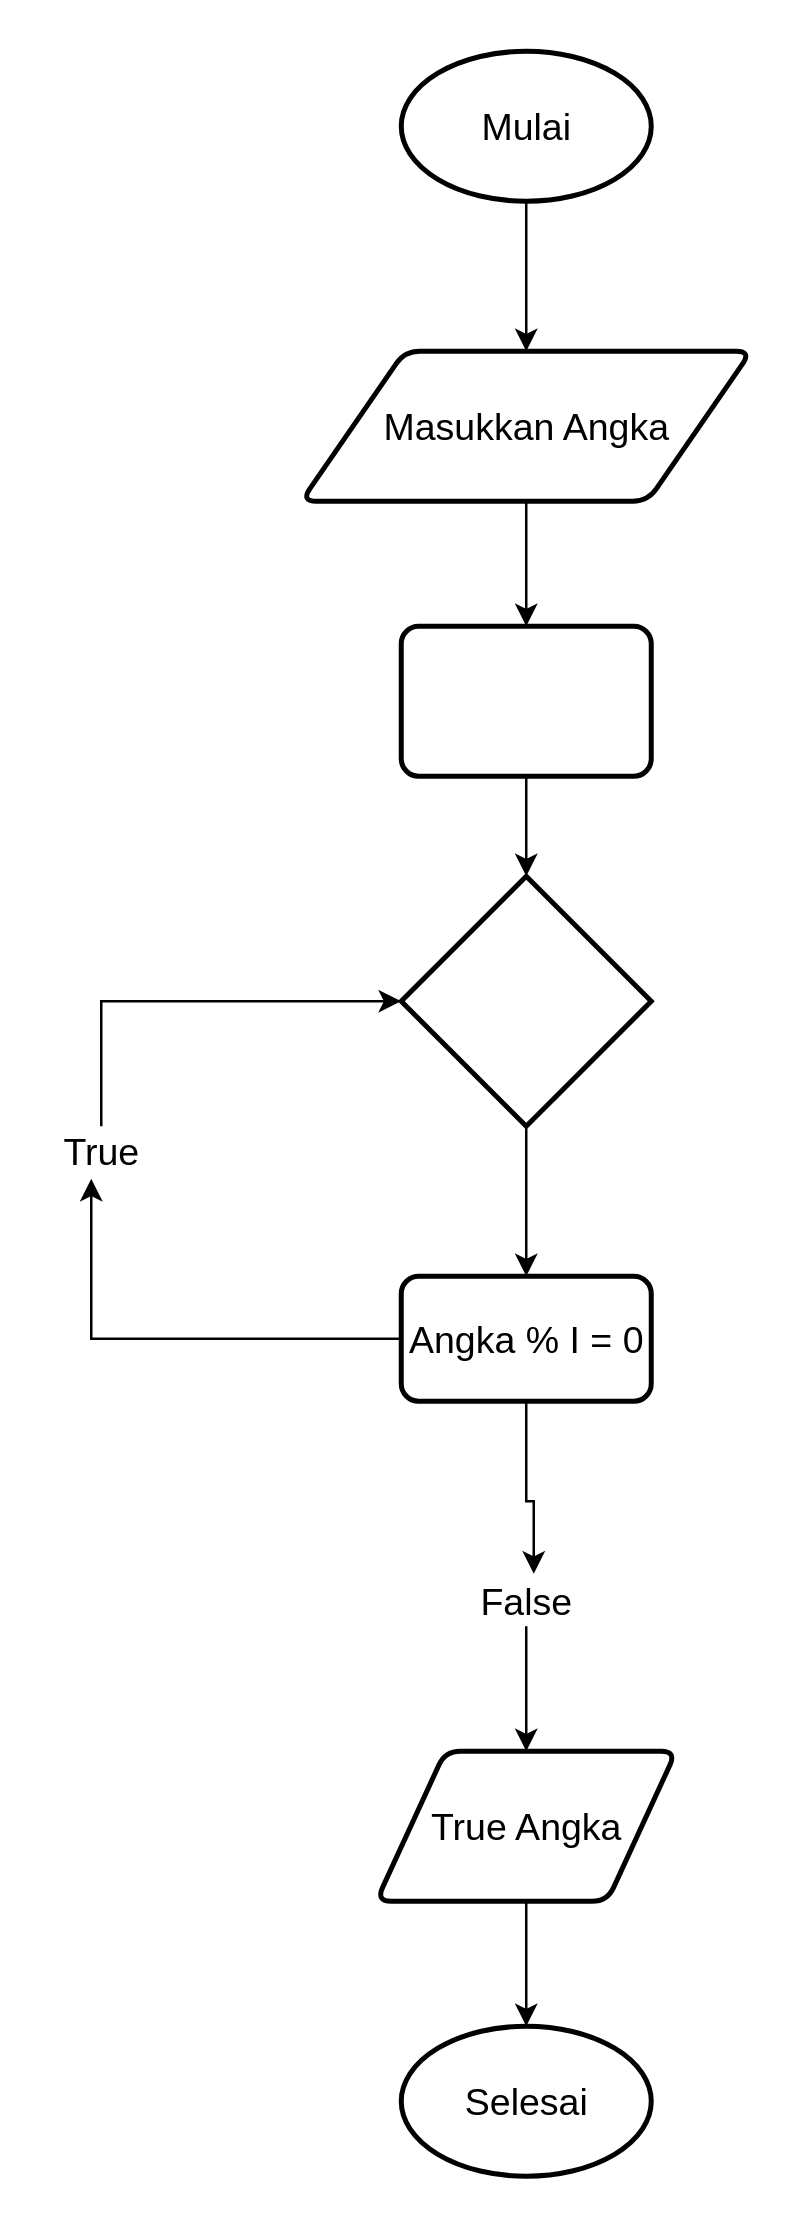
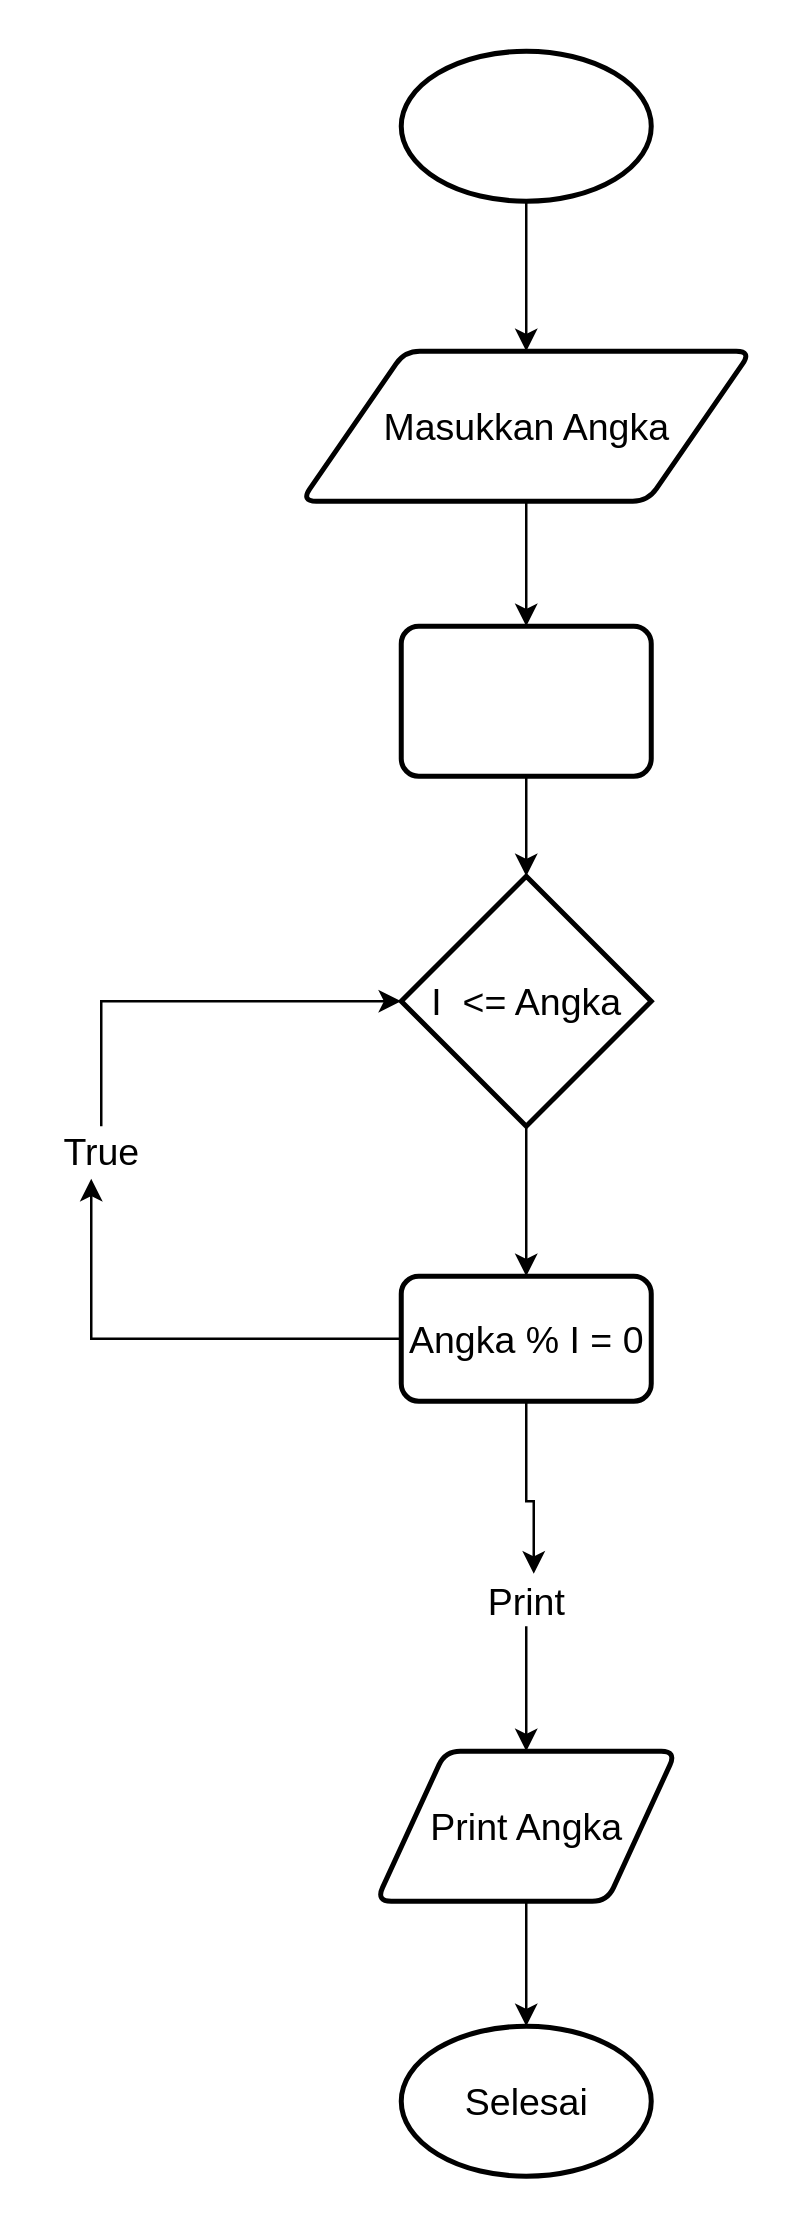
(526, 126) -> none
none -> (526, 1001)
(528, 1601) -> (528, 1601)
(528, 1826) -> (528, 1826)
